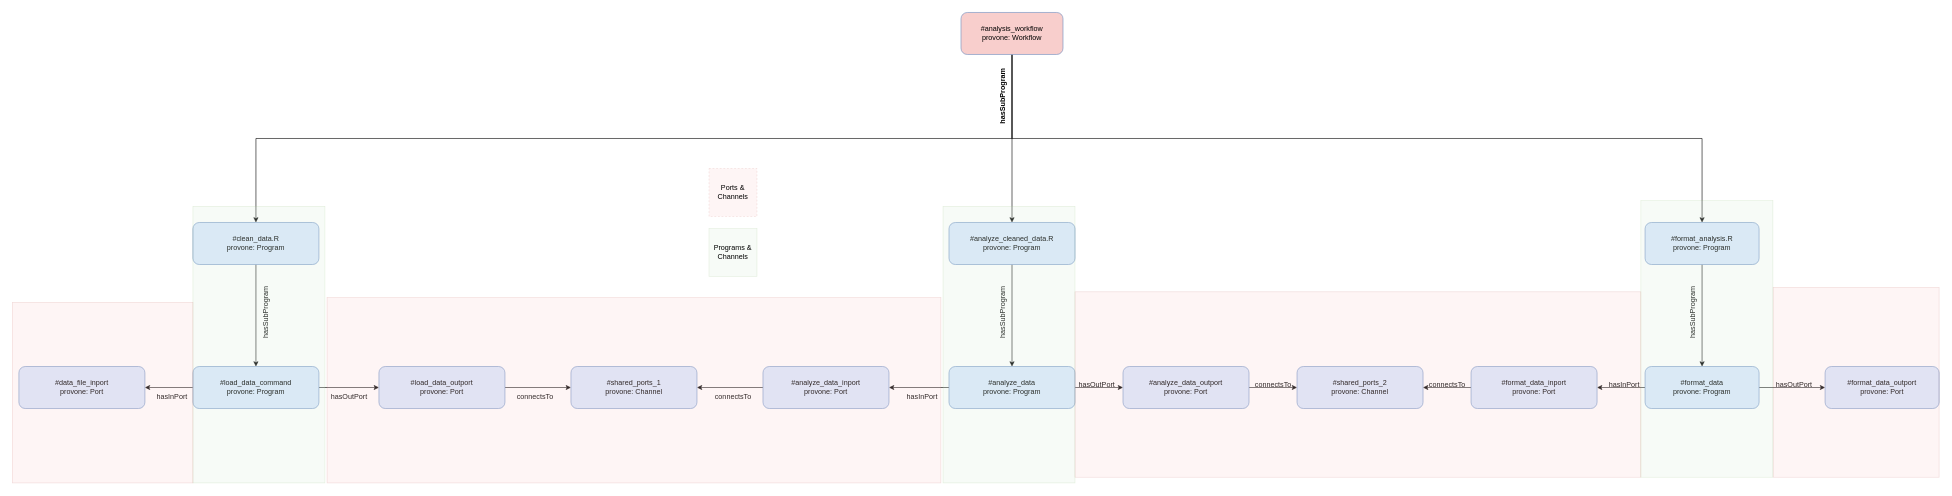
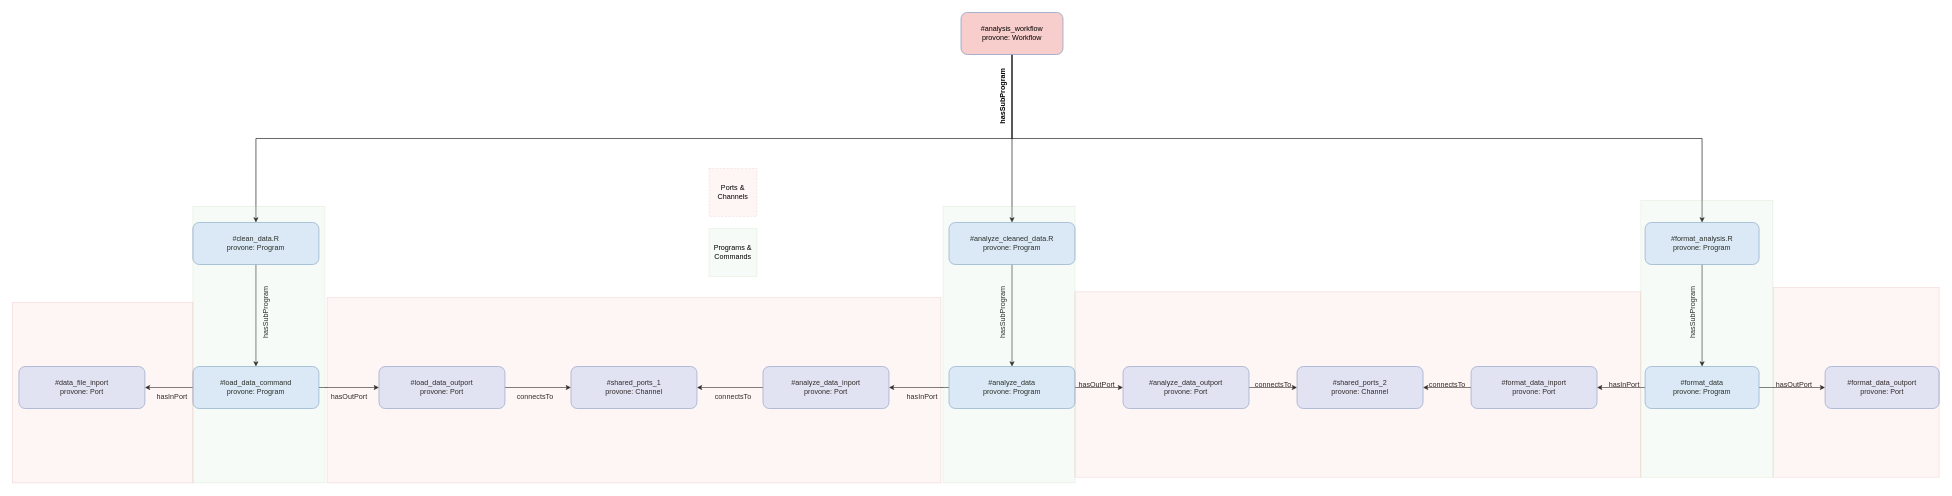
(733, 252) -> (733, 252)
